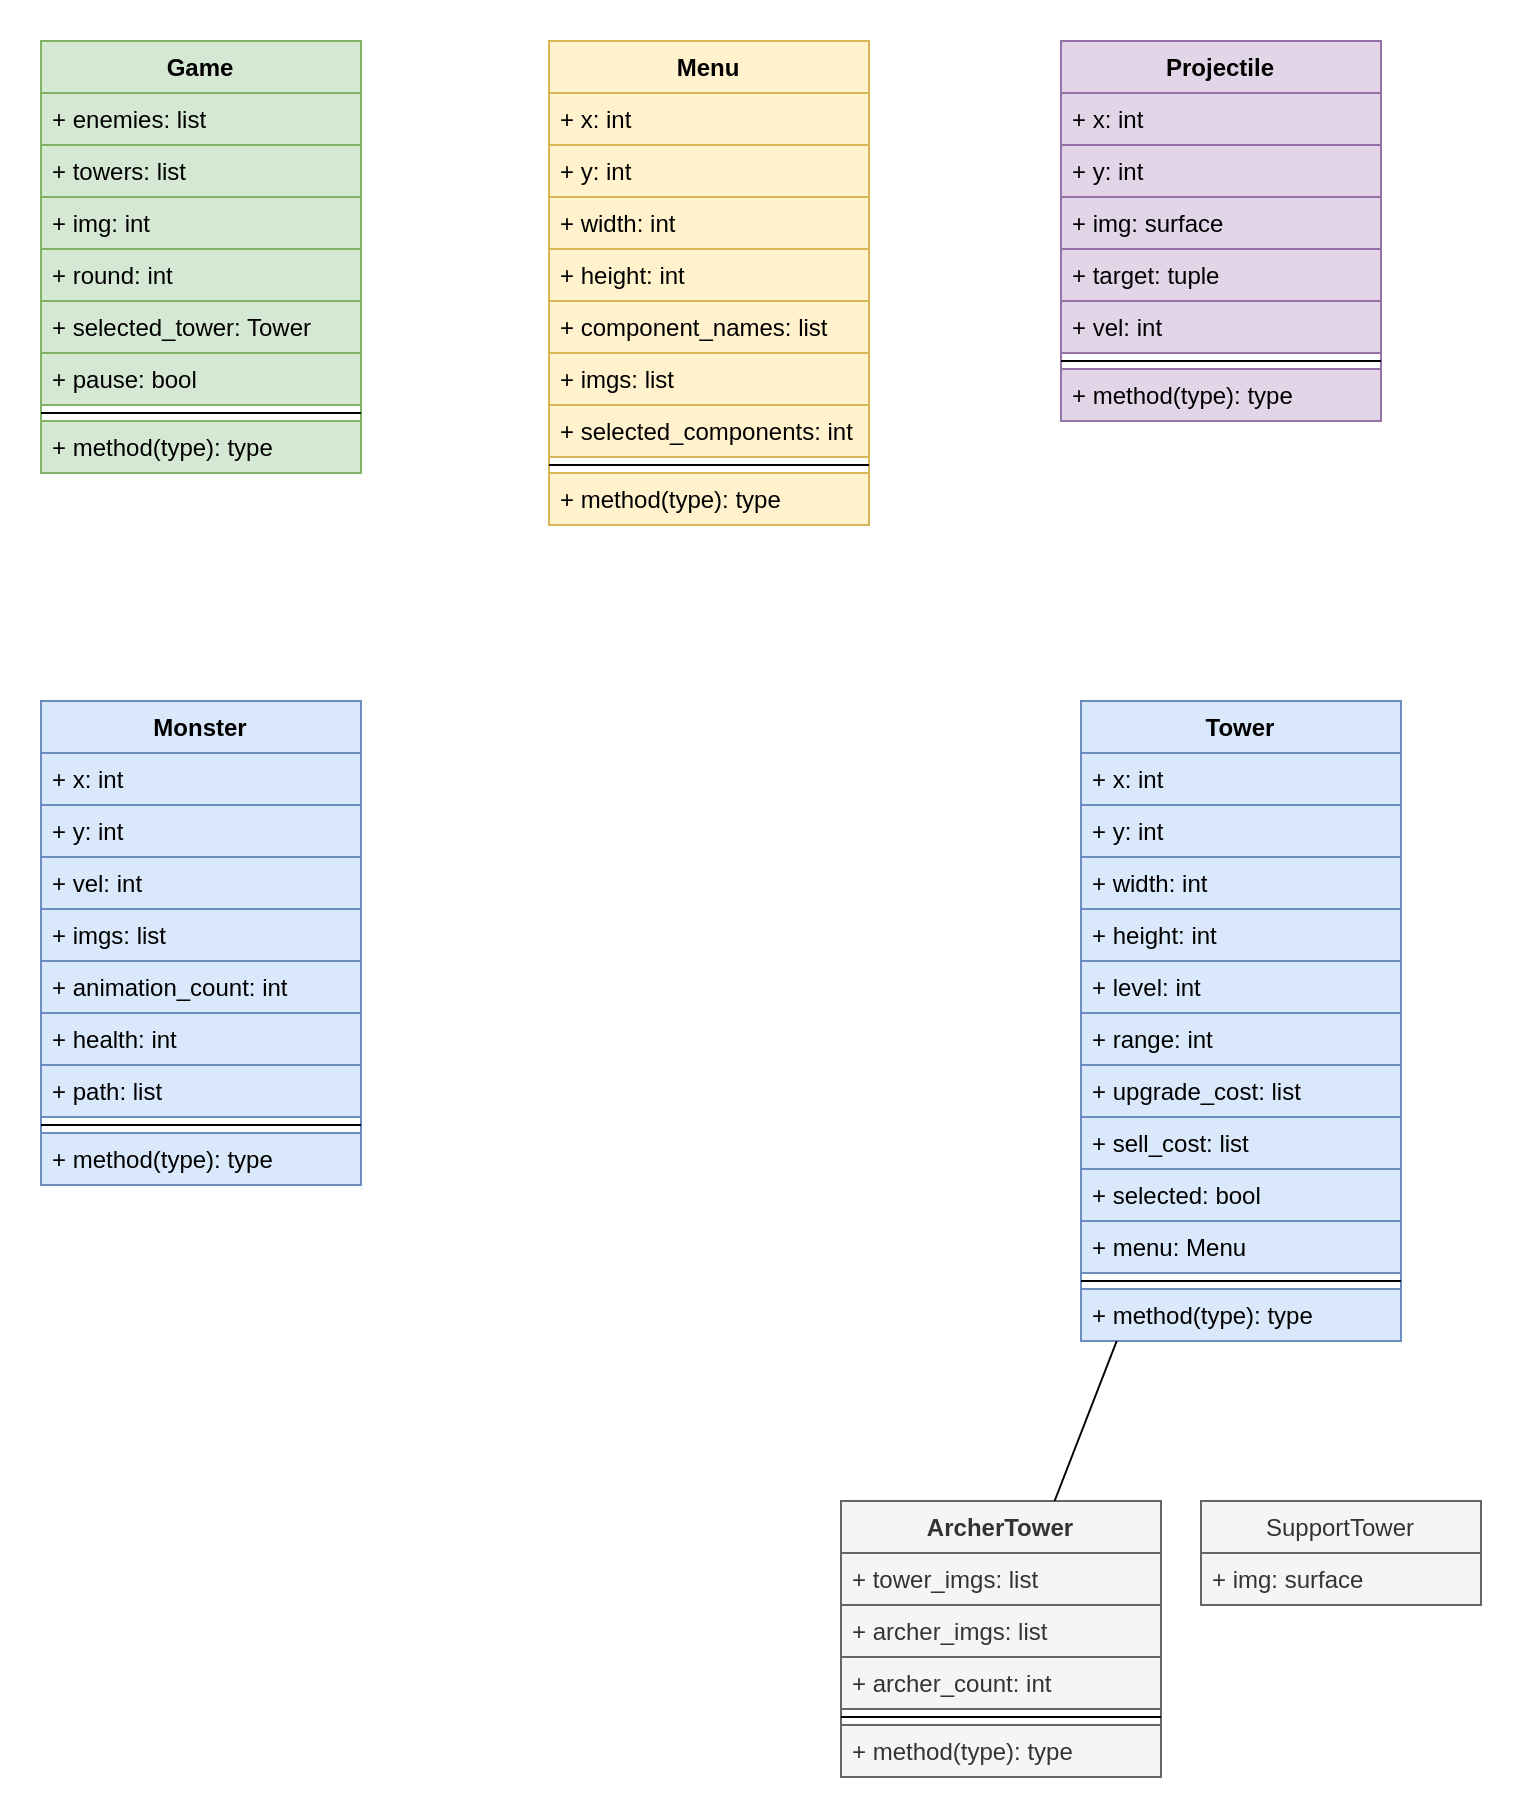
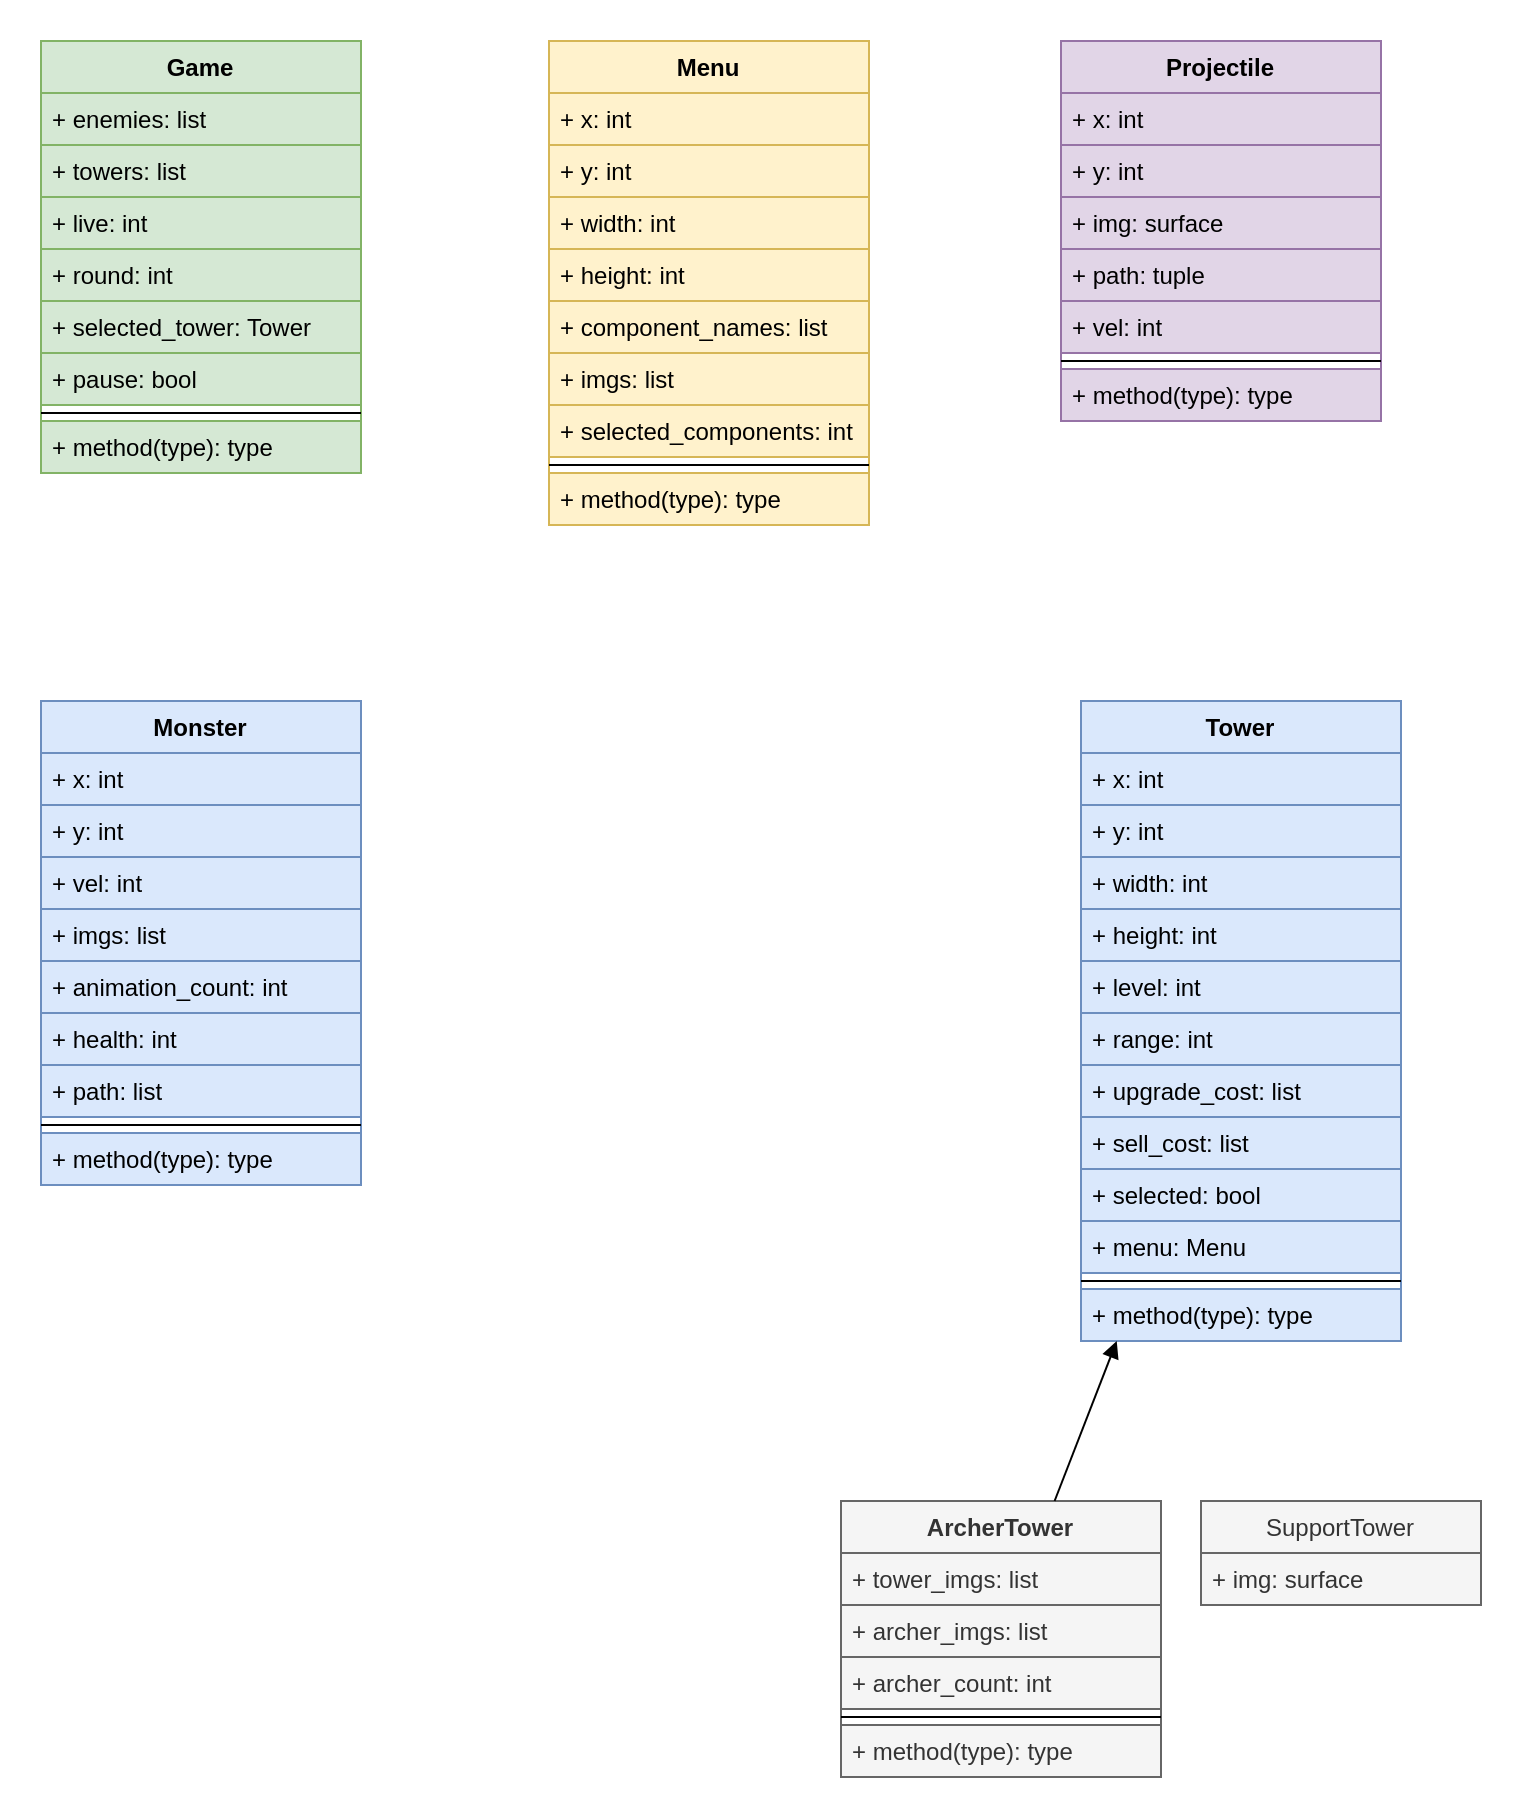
(104, 224) -> (107, 224)
(1160, 276) -> (1147, 276)
(1112, 1352) -> (1110, 1358)
